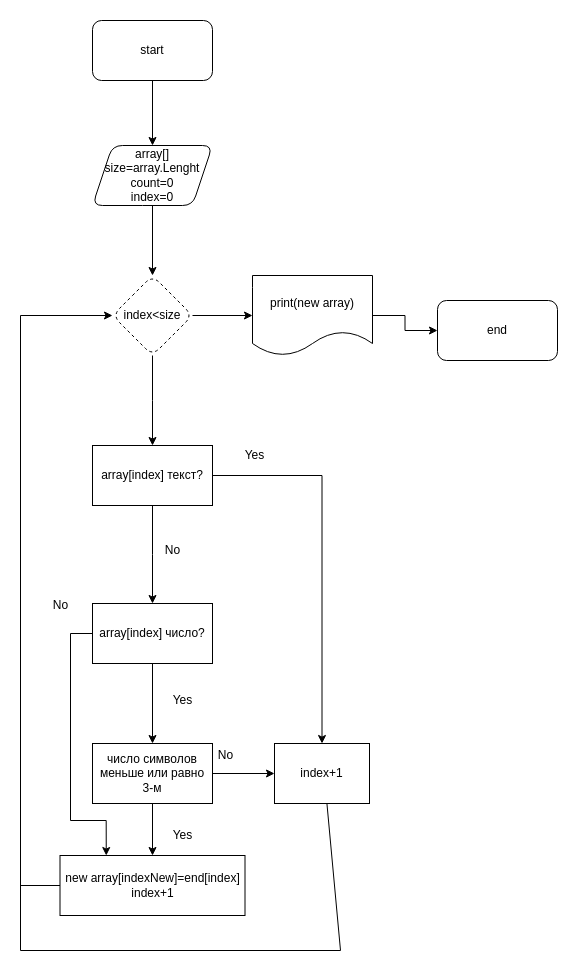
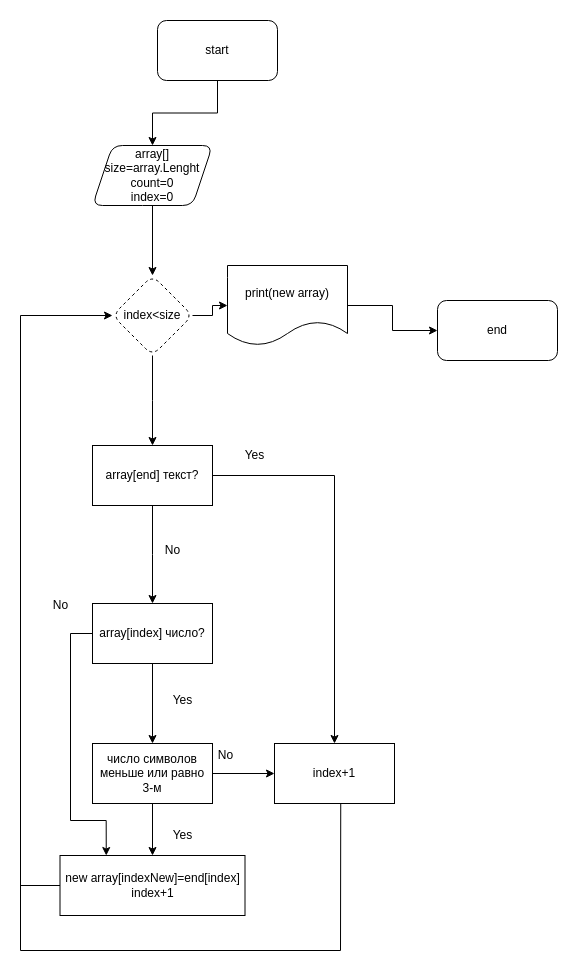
(153, 51) -> (218, 51)
(313, 316) -> (288, 306)
(153, 476) -> (153, 476)
(322, 774) -> (335, 774)
